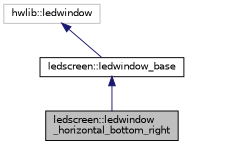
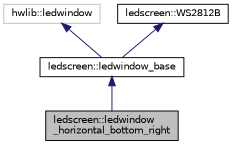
none -> (173, 14)
